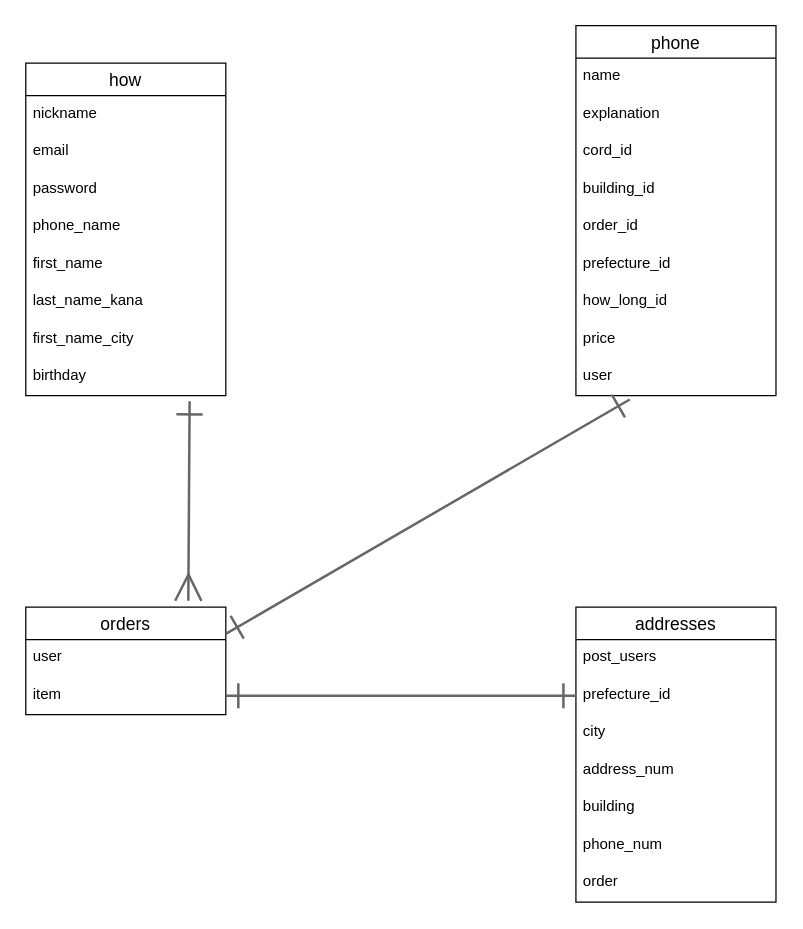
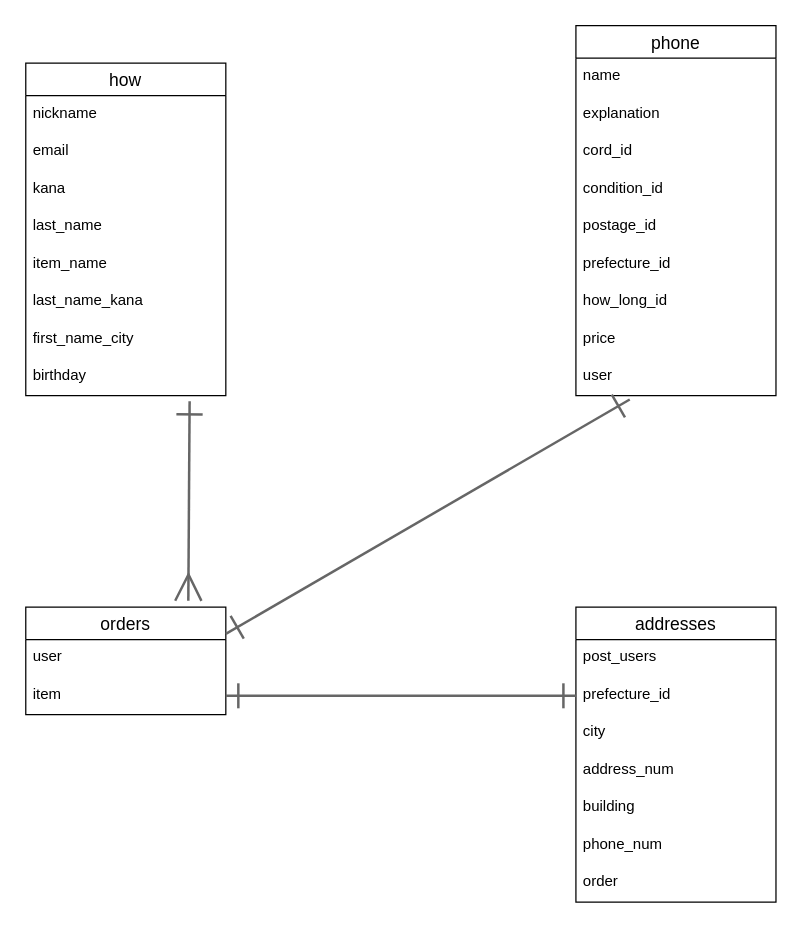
(66, 188) -> (49, 188)
(621, 188) -> (627, 188)
(75, 225) -> (68, 225)
(614, 225) -> (623, 225)
(73, 263) -> (68, 263)
